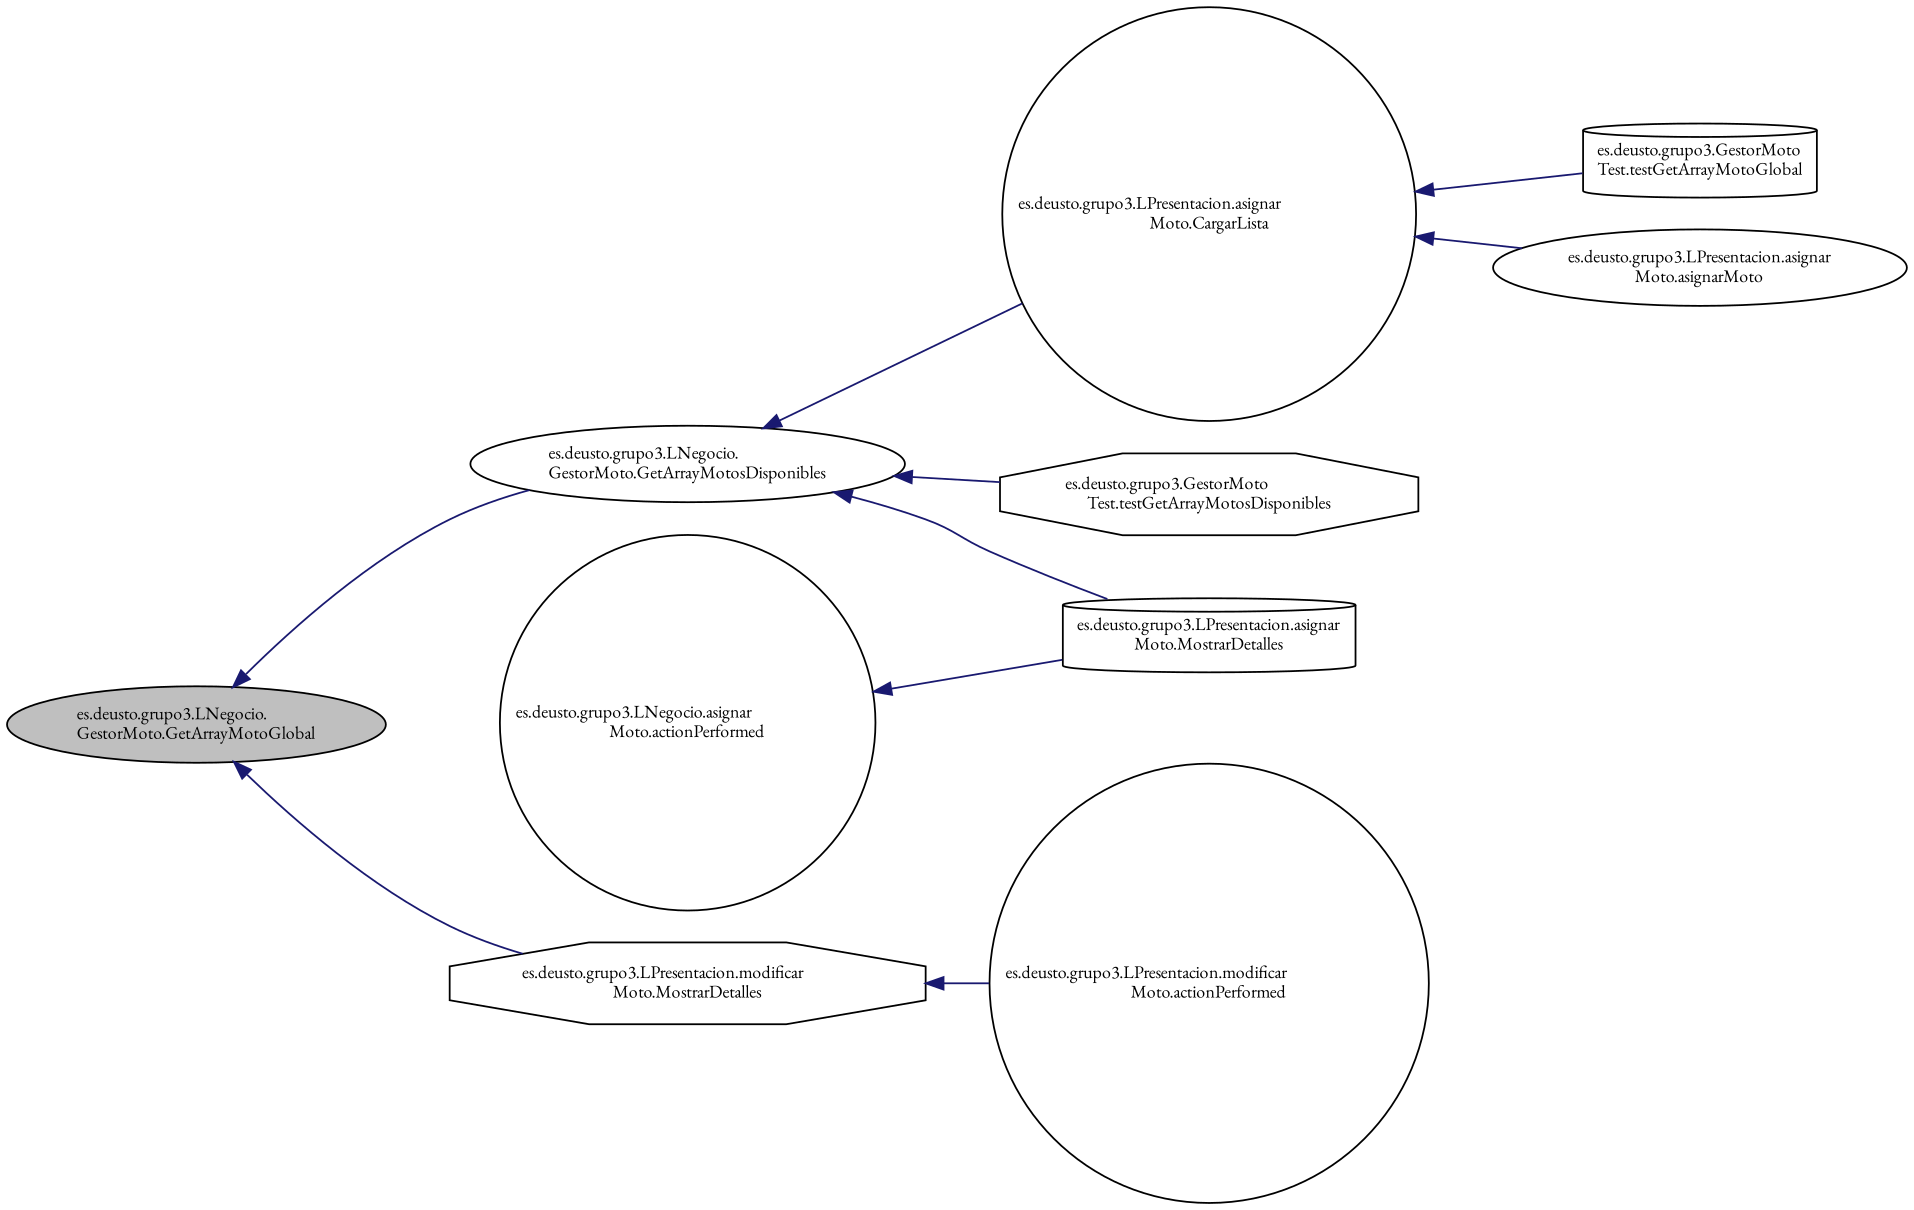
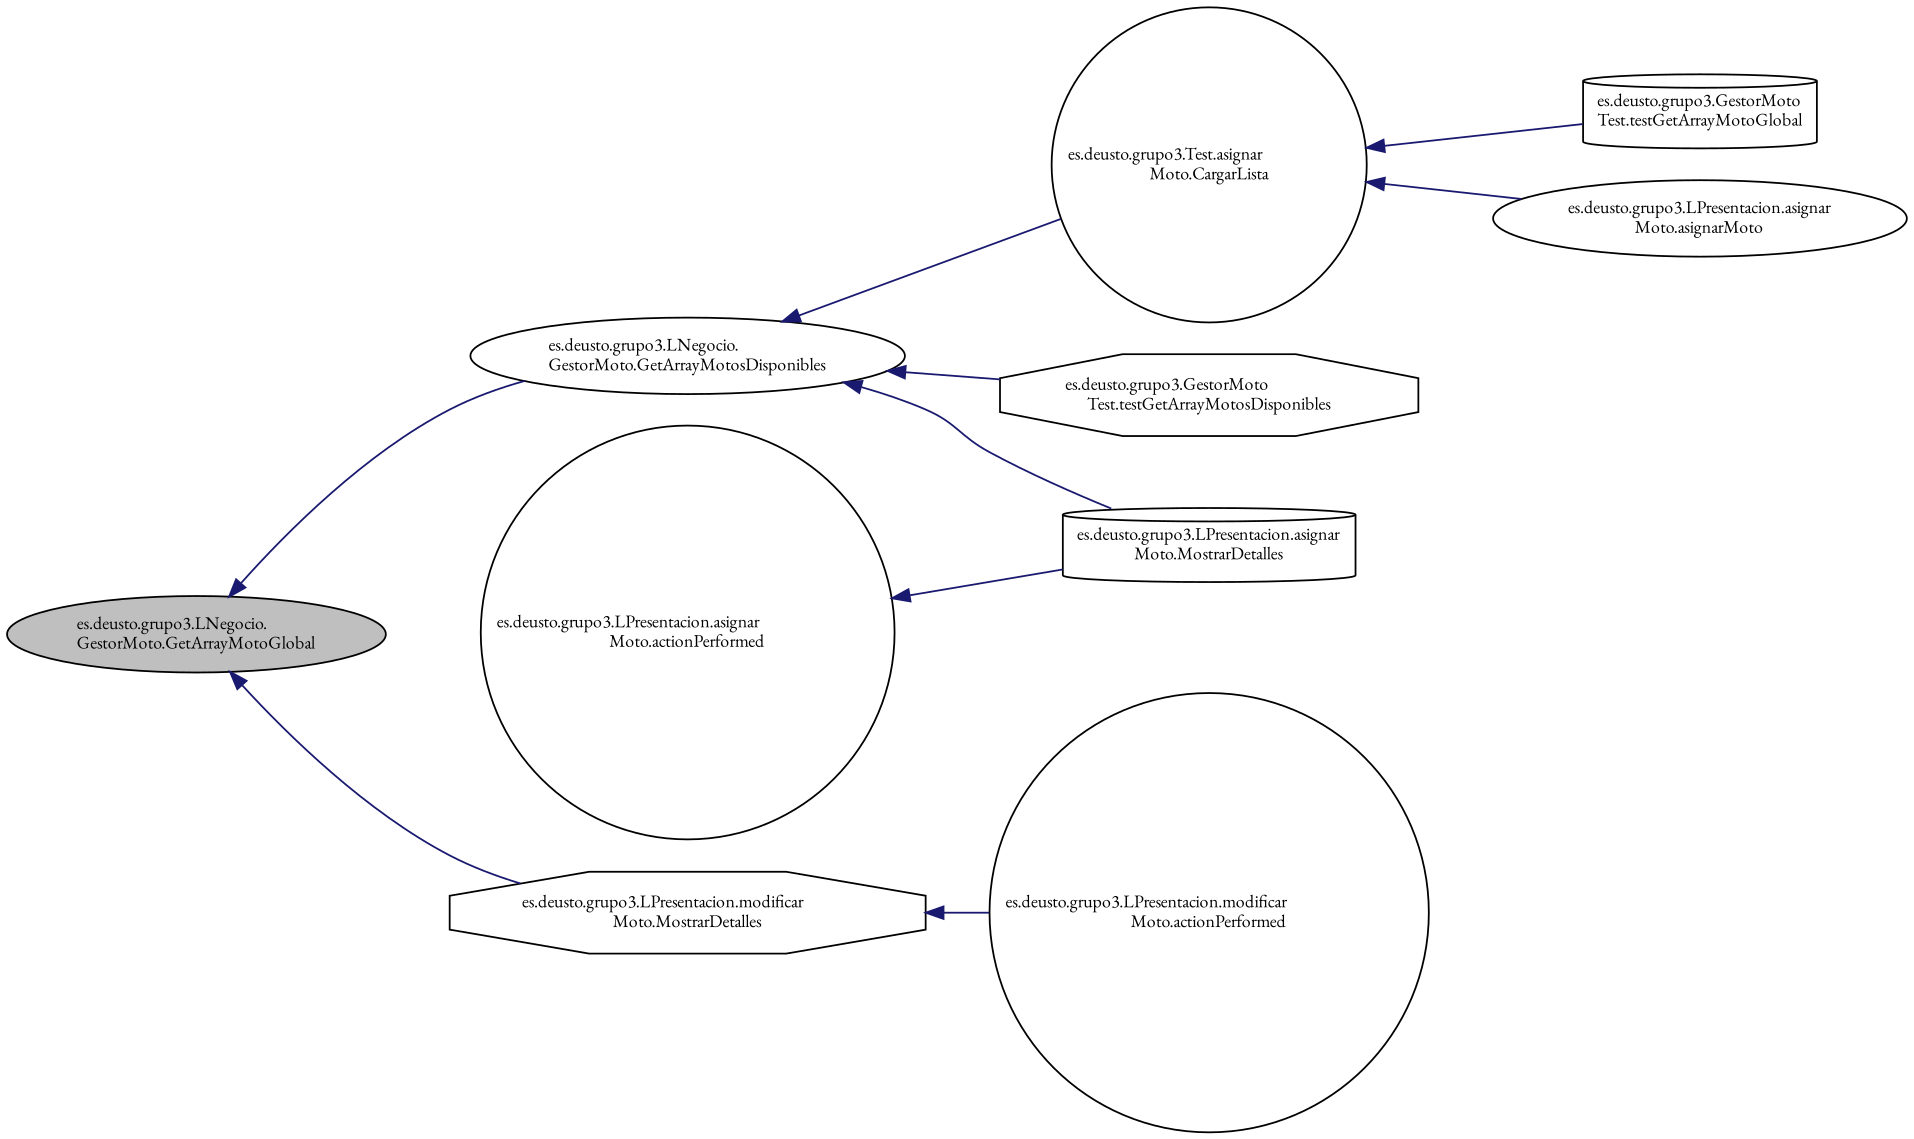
(1209, 214) -> (1209, 165)
(688, 723) -> (688, 632)
